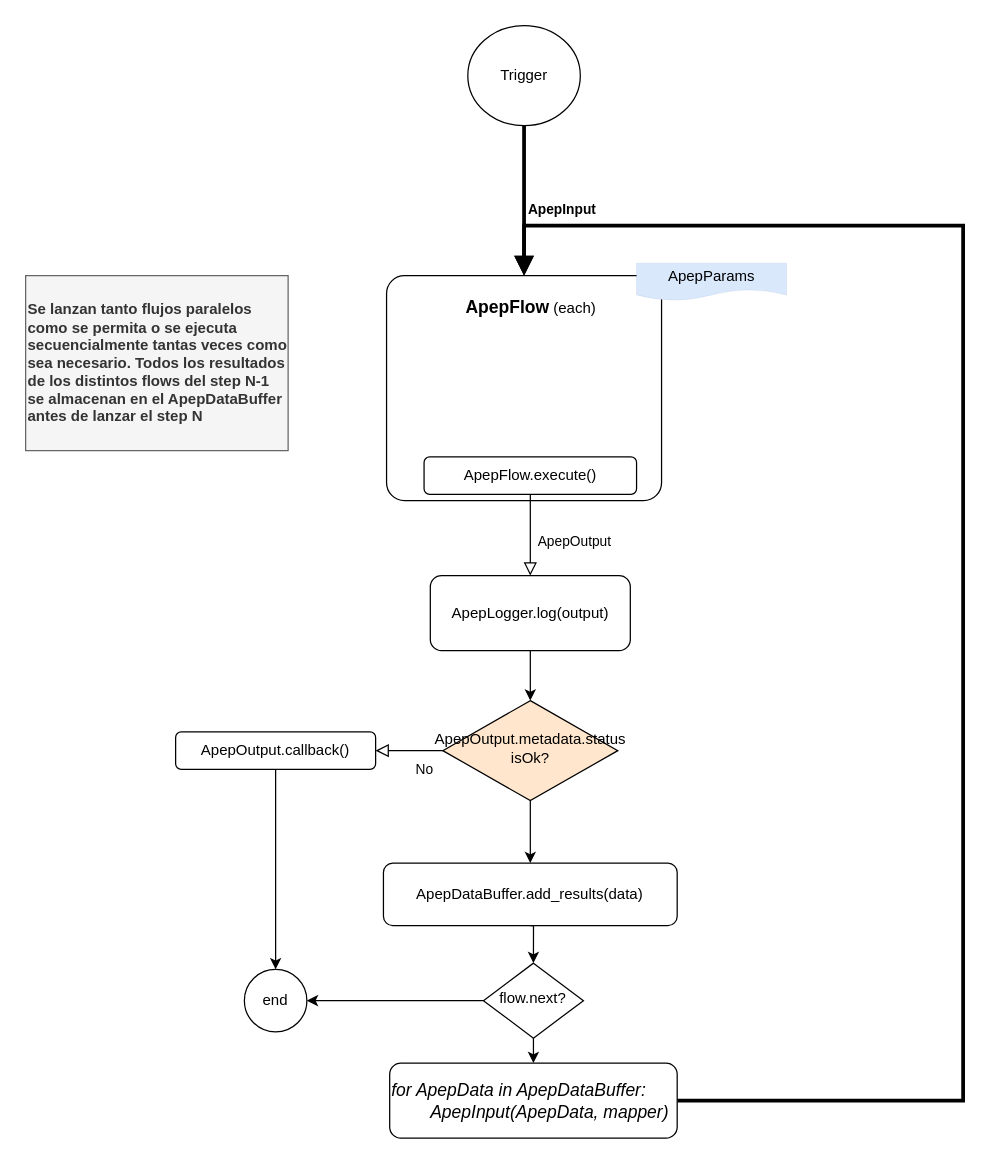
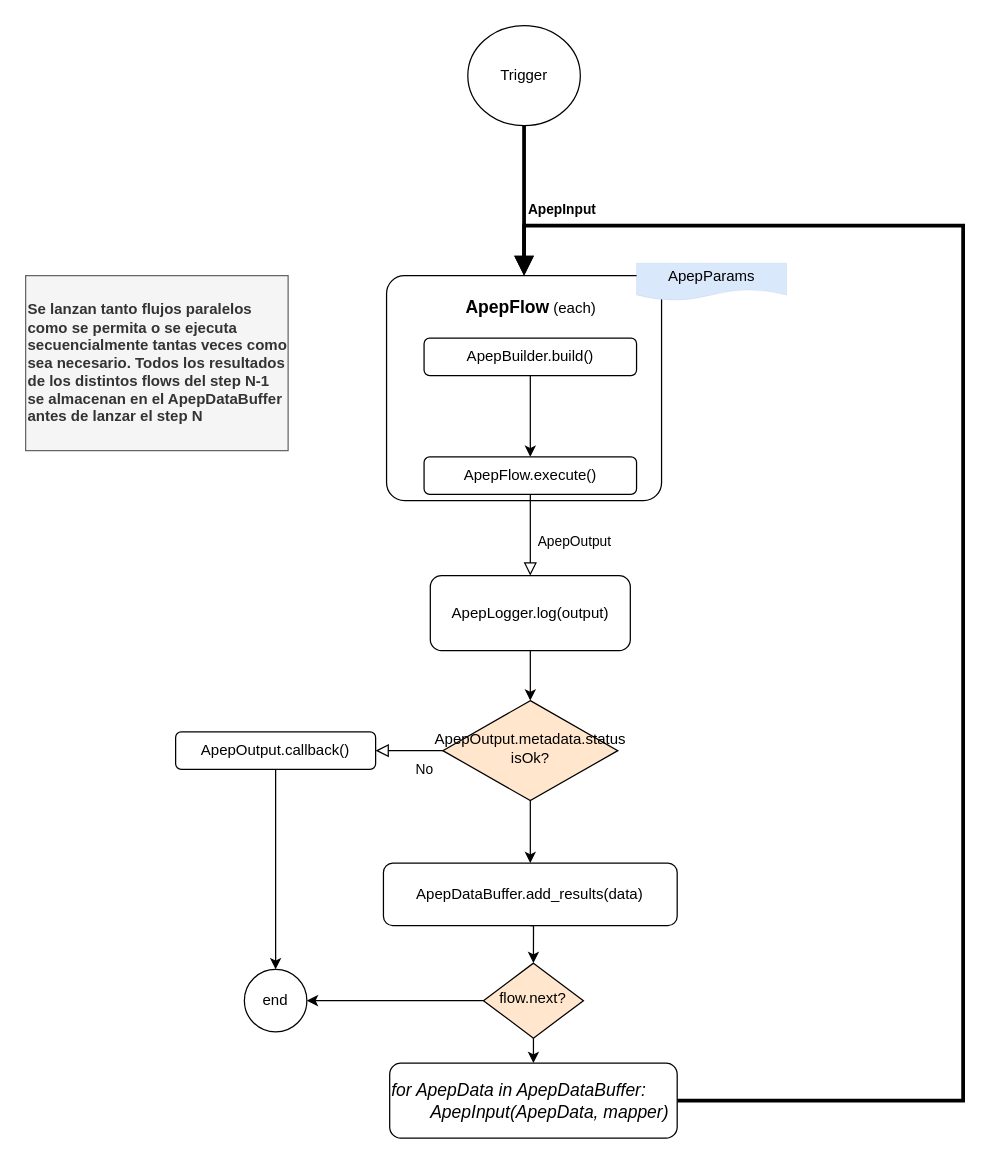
none -> (530, 357)
none -> (530, 412)
(533, 1001) -> (533, 1001)
